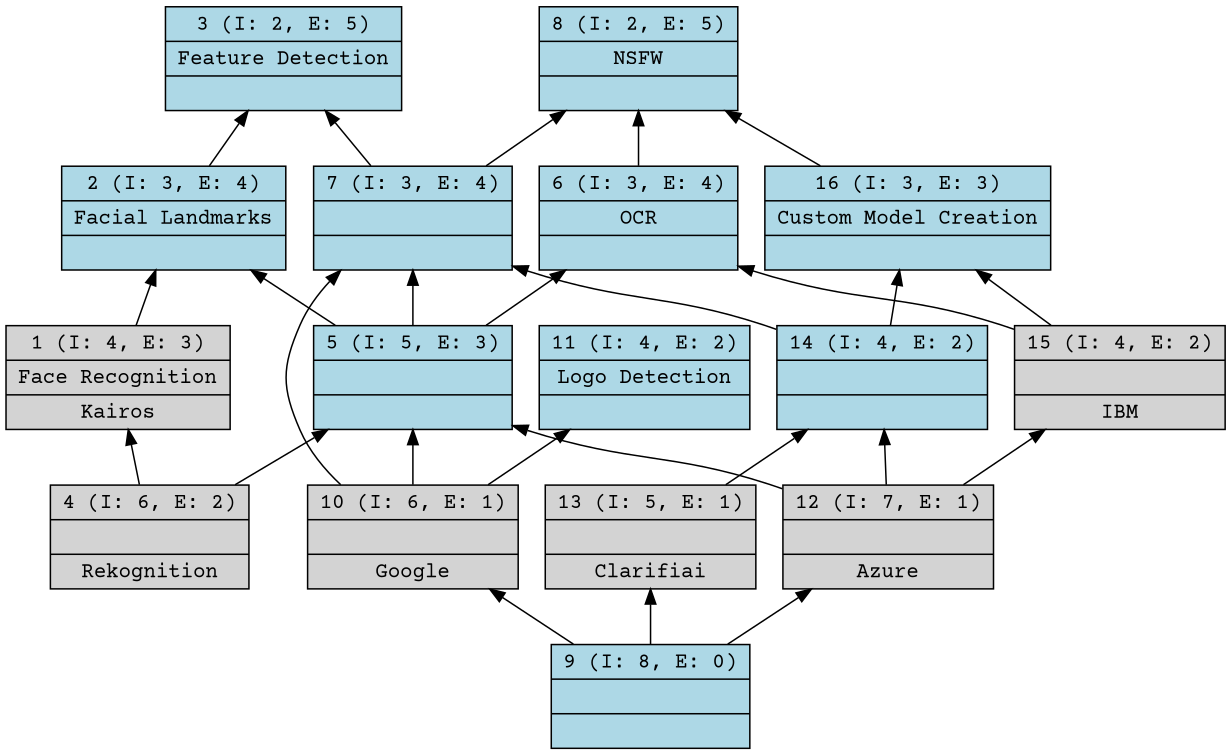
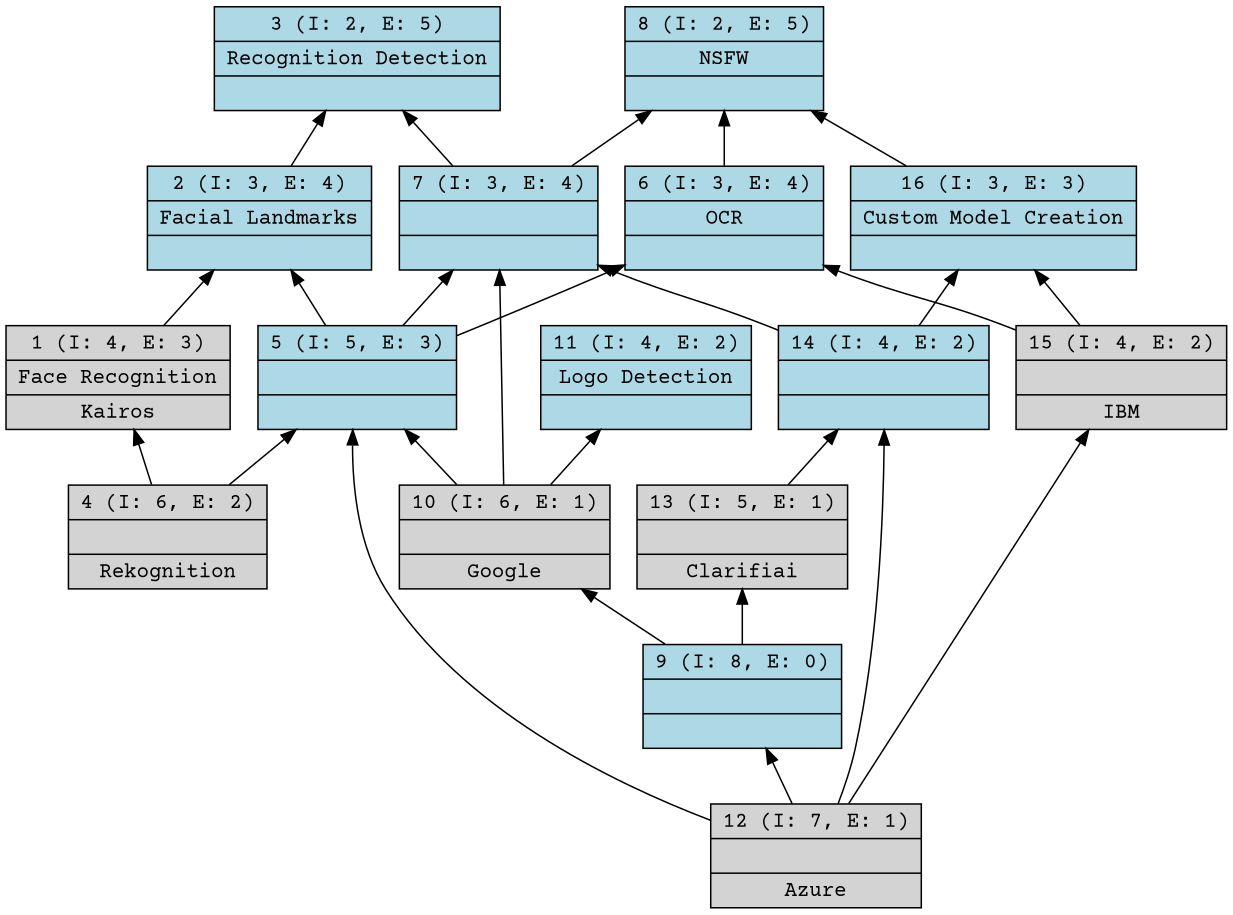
(284, 58) -> (357, 58)
(763, 621) -> (782, 783)
